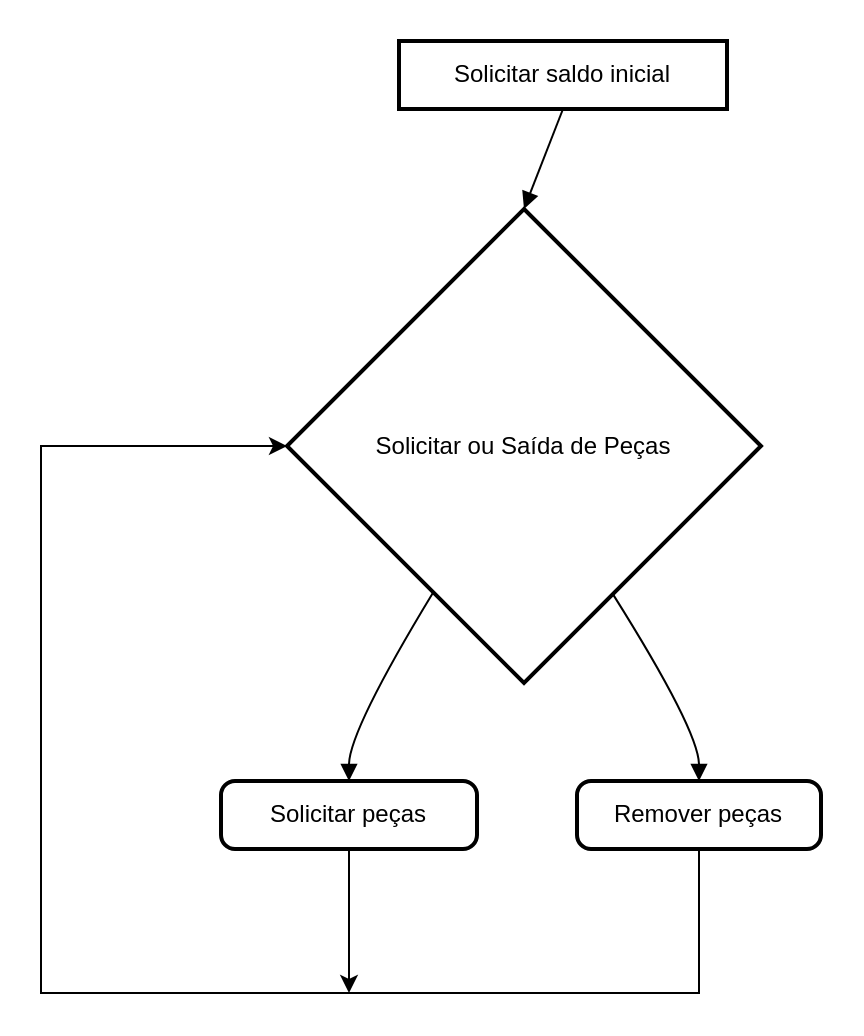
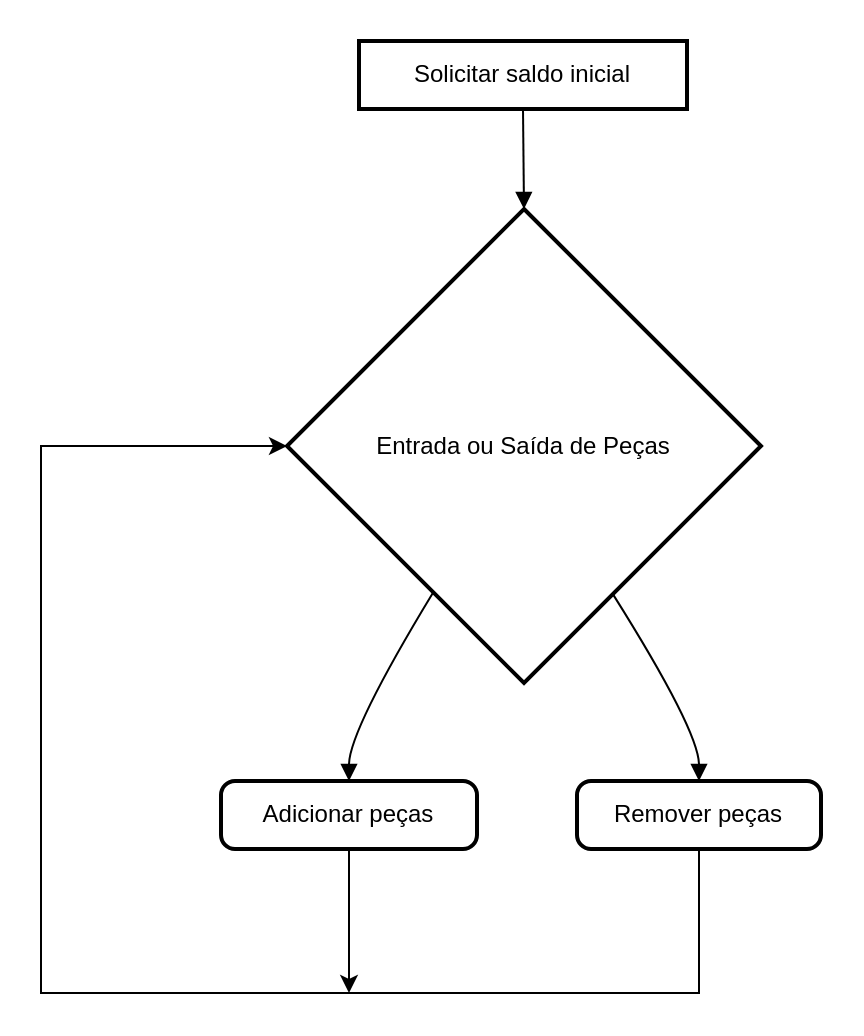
(563, 75) -> (523, 75)
(524, 447) -> (524, 447)
(349, 815) -> (349, 815)
